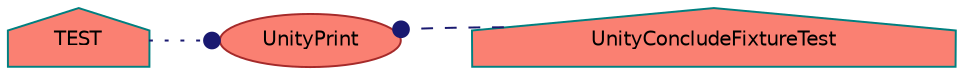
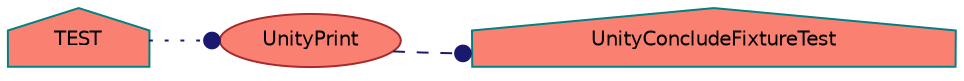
(457, 28) -> (424, 53)
